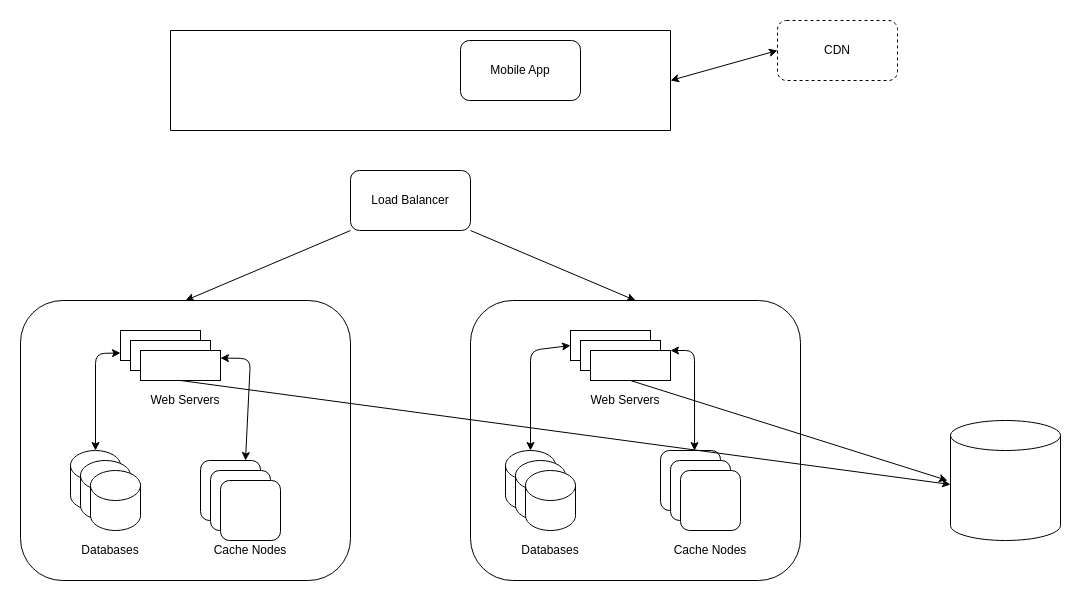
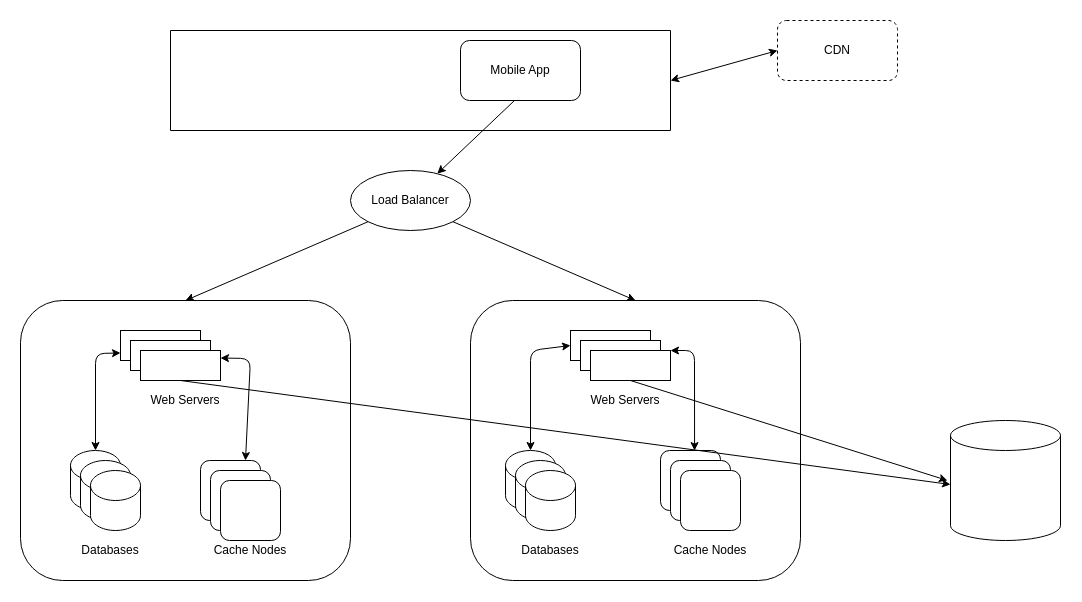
none -> (479, 135)
(411, 201) -> (411, 201)
